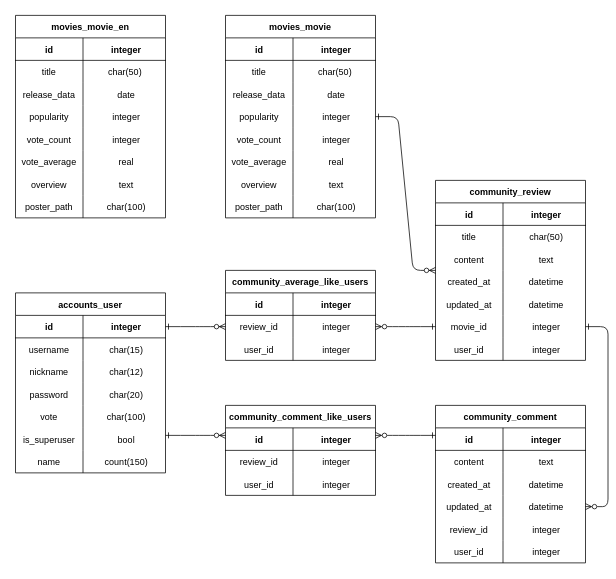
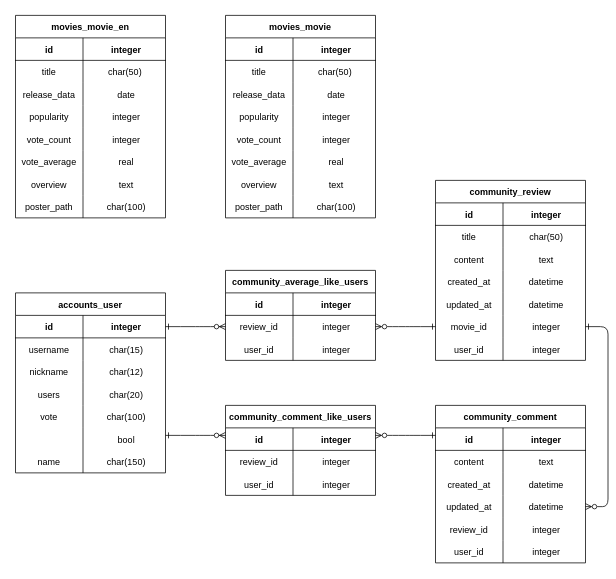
(405, 193) -> none
(49, 395) -> (49, 395)
(49, 439) -> none
(126, 462) -> (126, 462)
